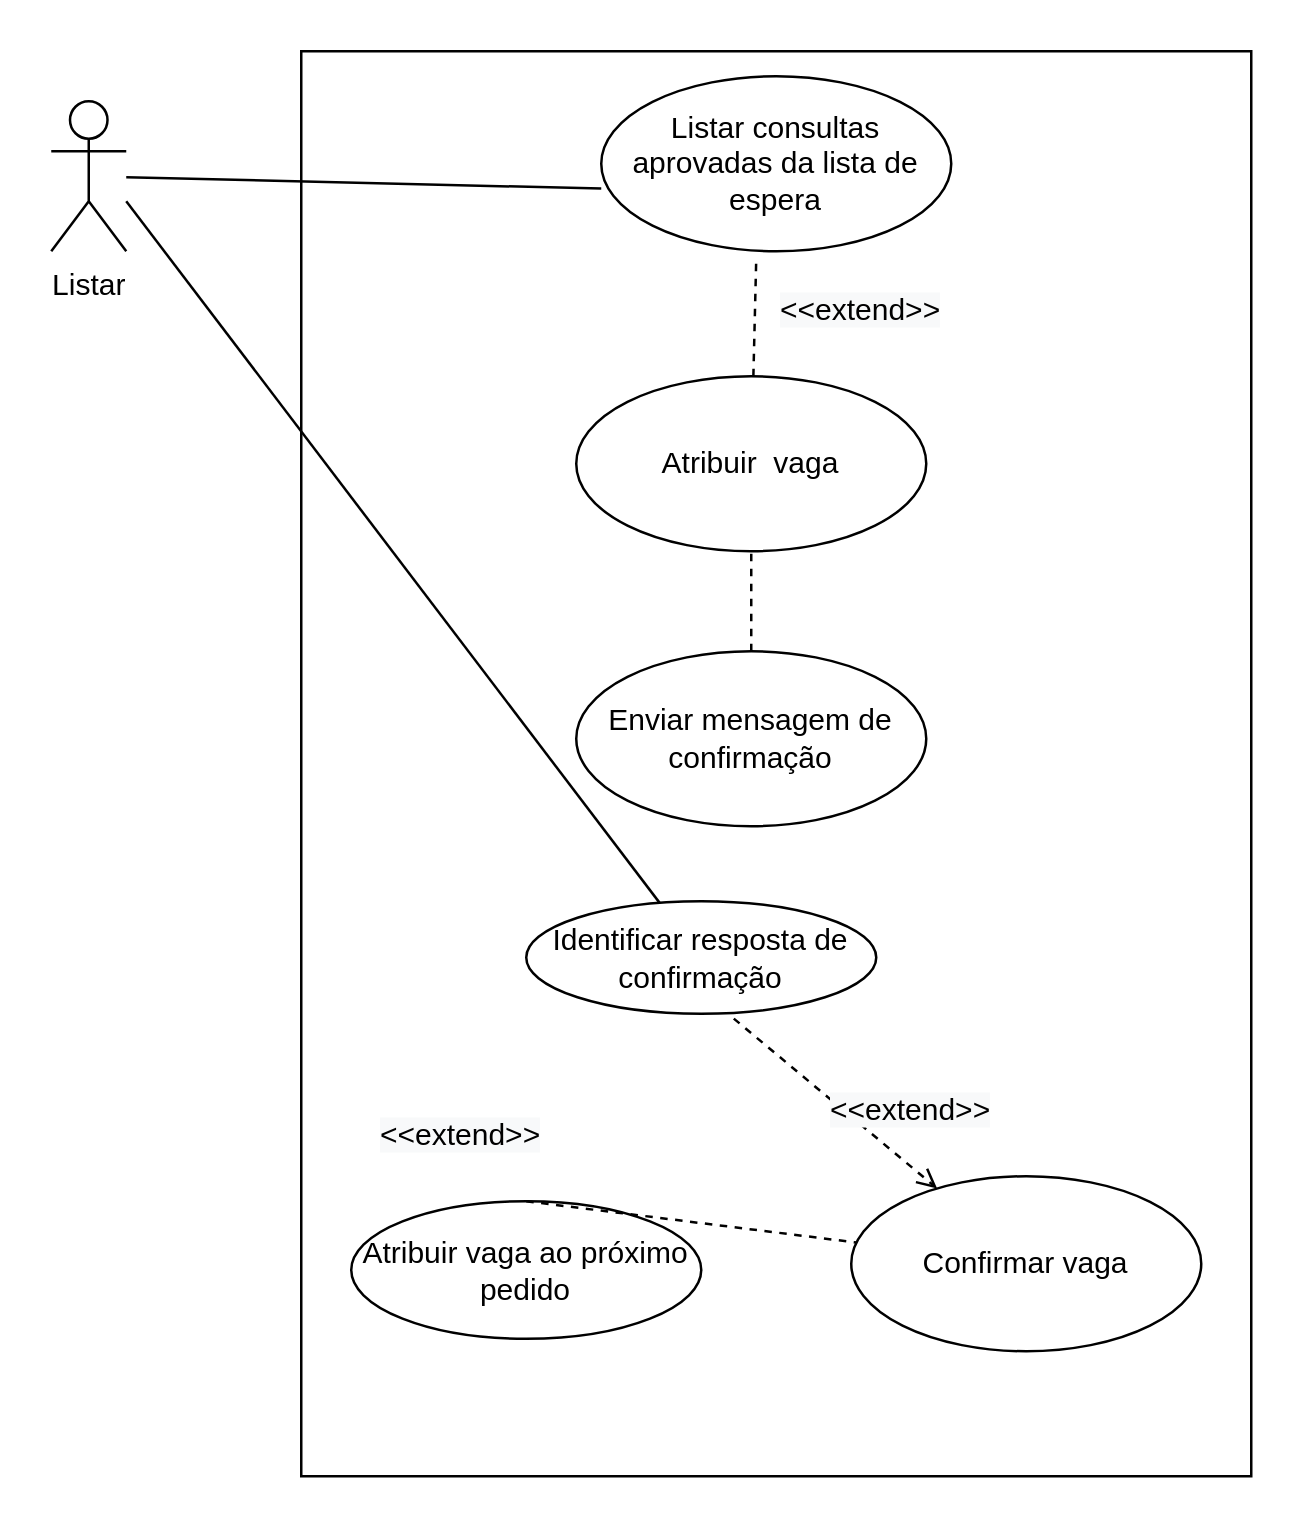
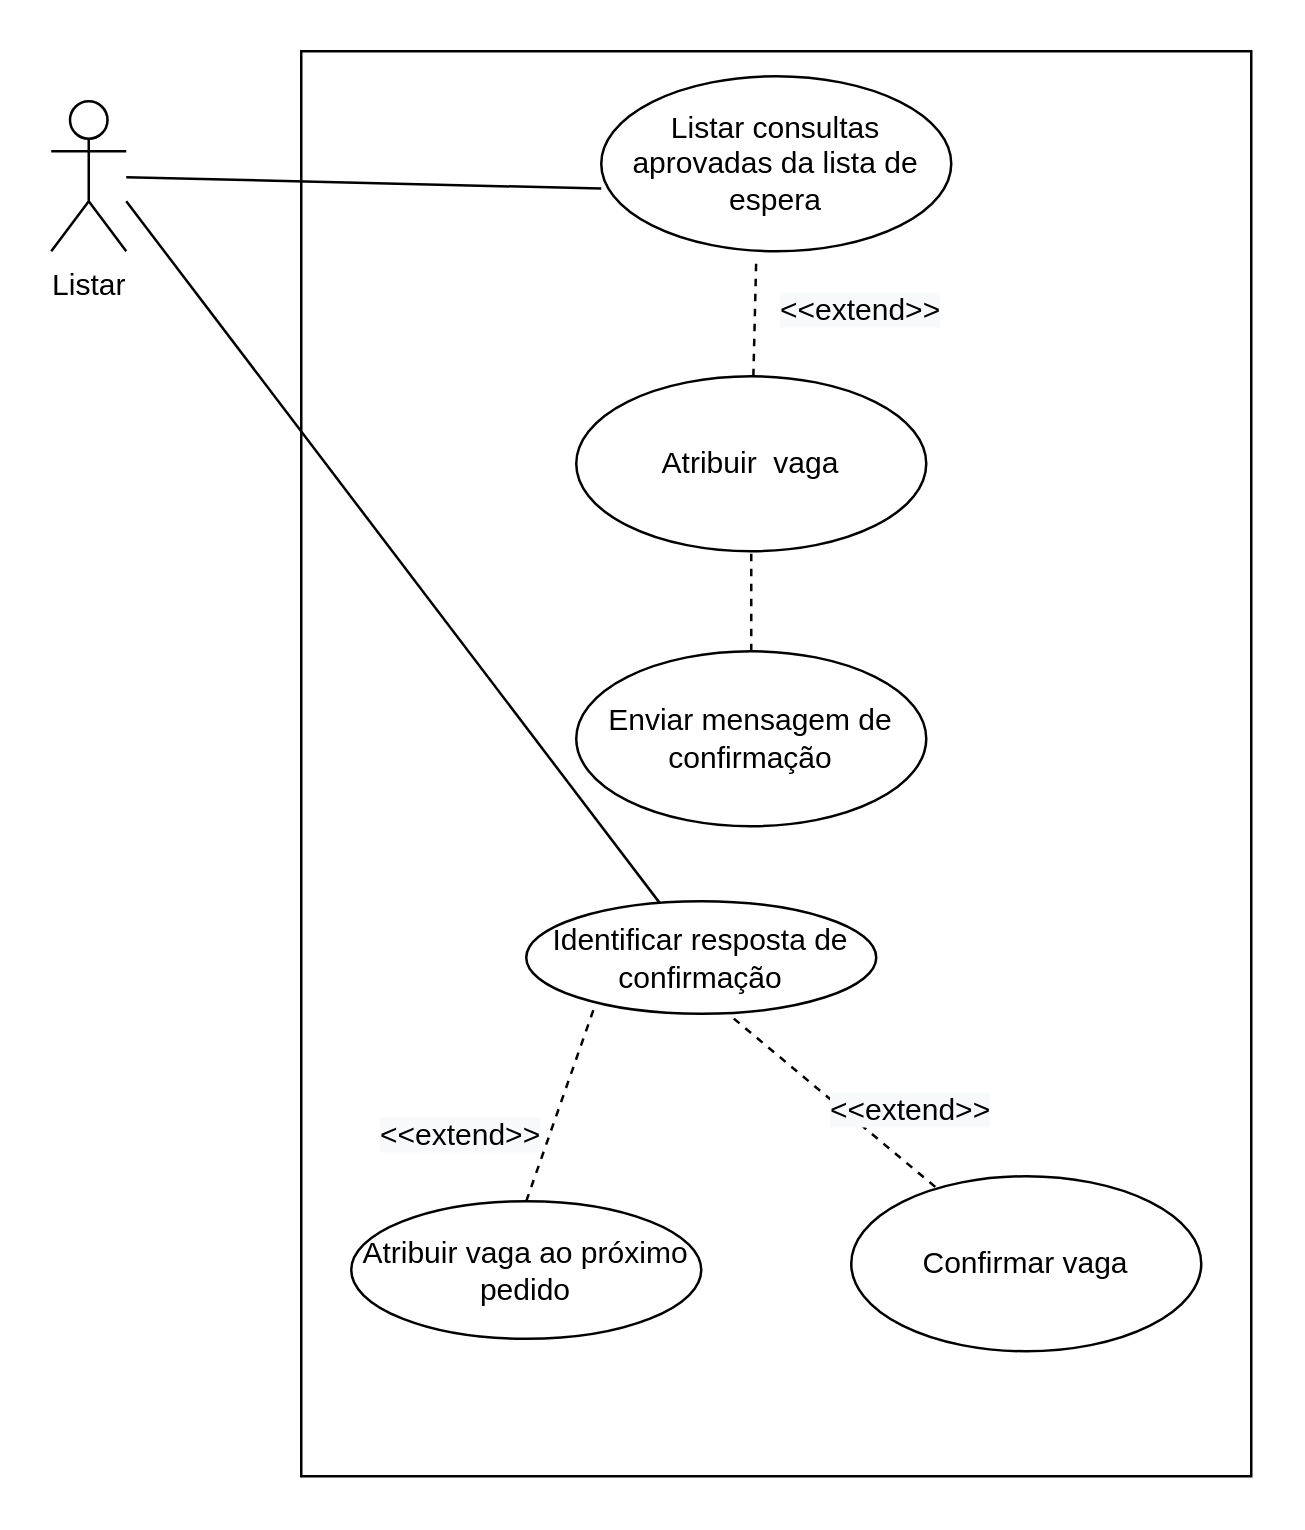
(931, 1183) -> (933, 1185)
(697, 1223) -> (559, 1107)
